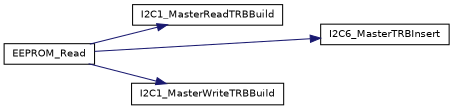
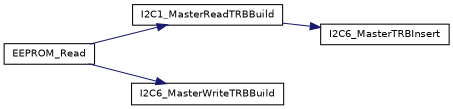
(202, 45) -> (297, 25)
(208, 94) -> (208, 94)
